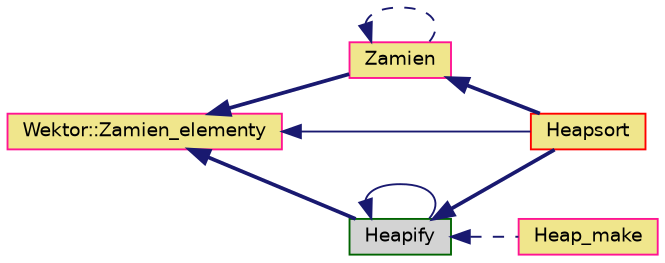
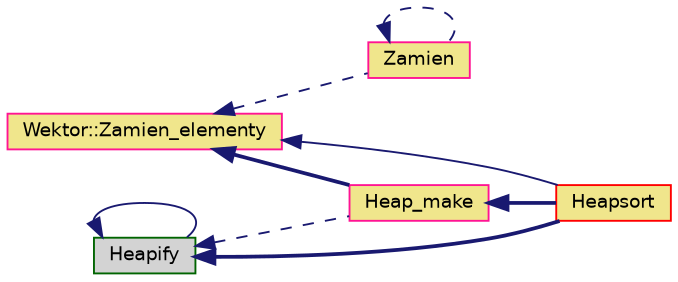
(289, 91) -> (301, 91)
(503, 99) -> (532, 203)
(282, 188) -> (291, 170)
